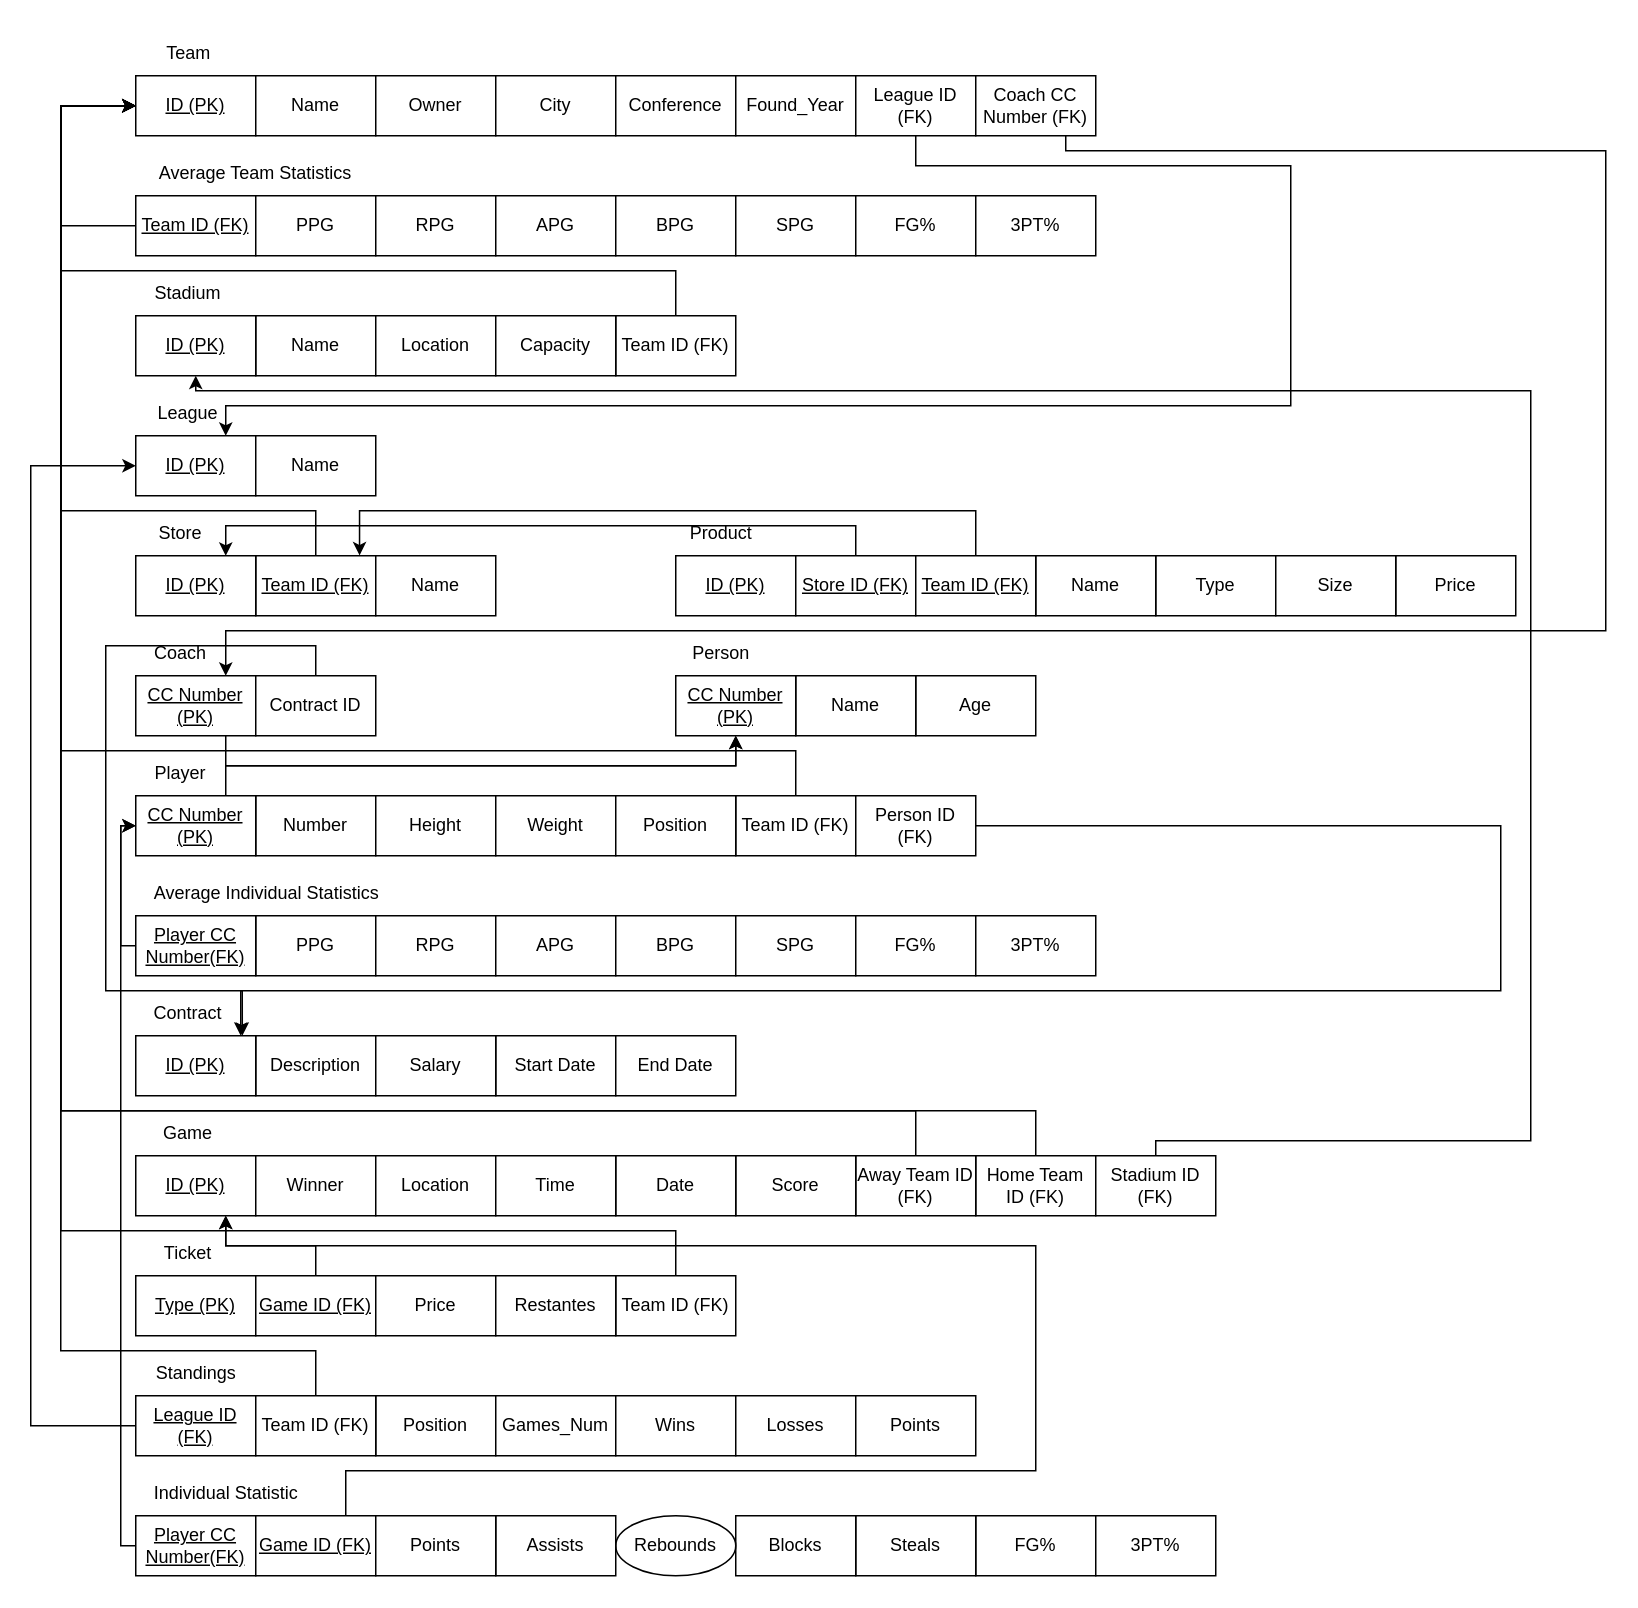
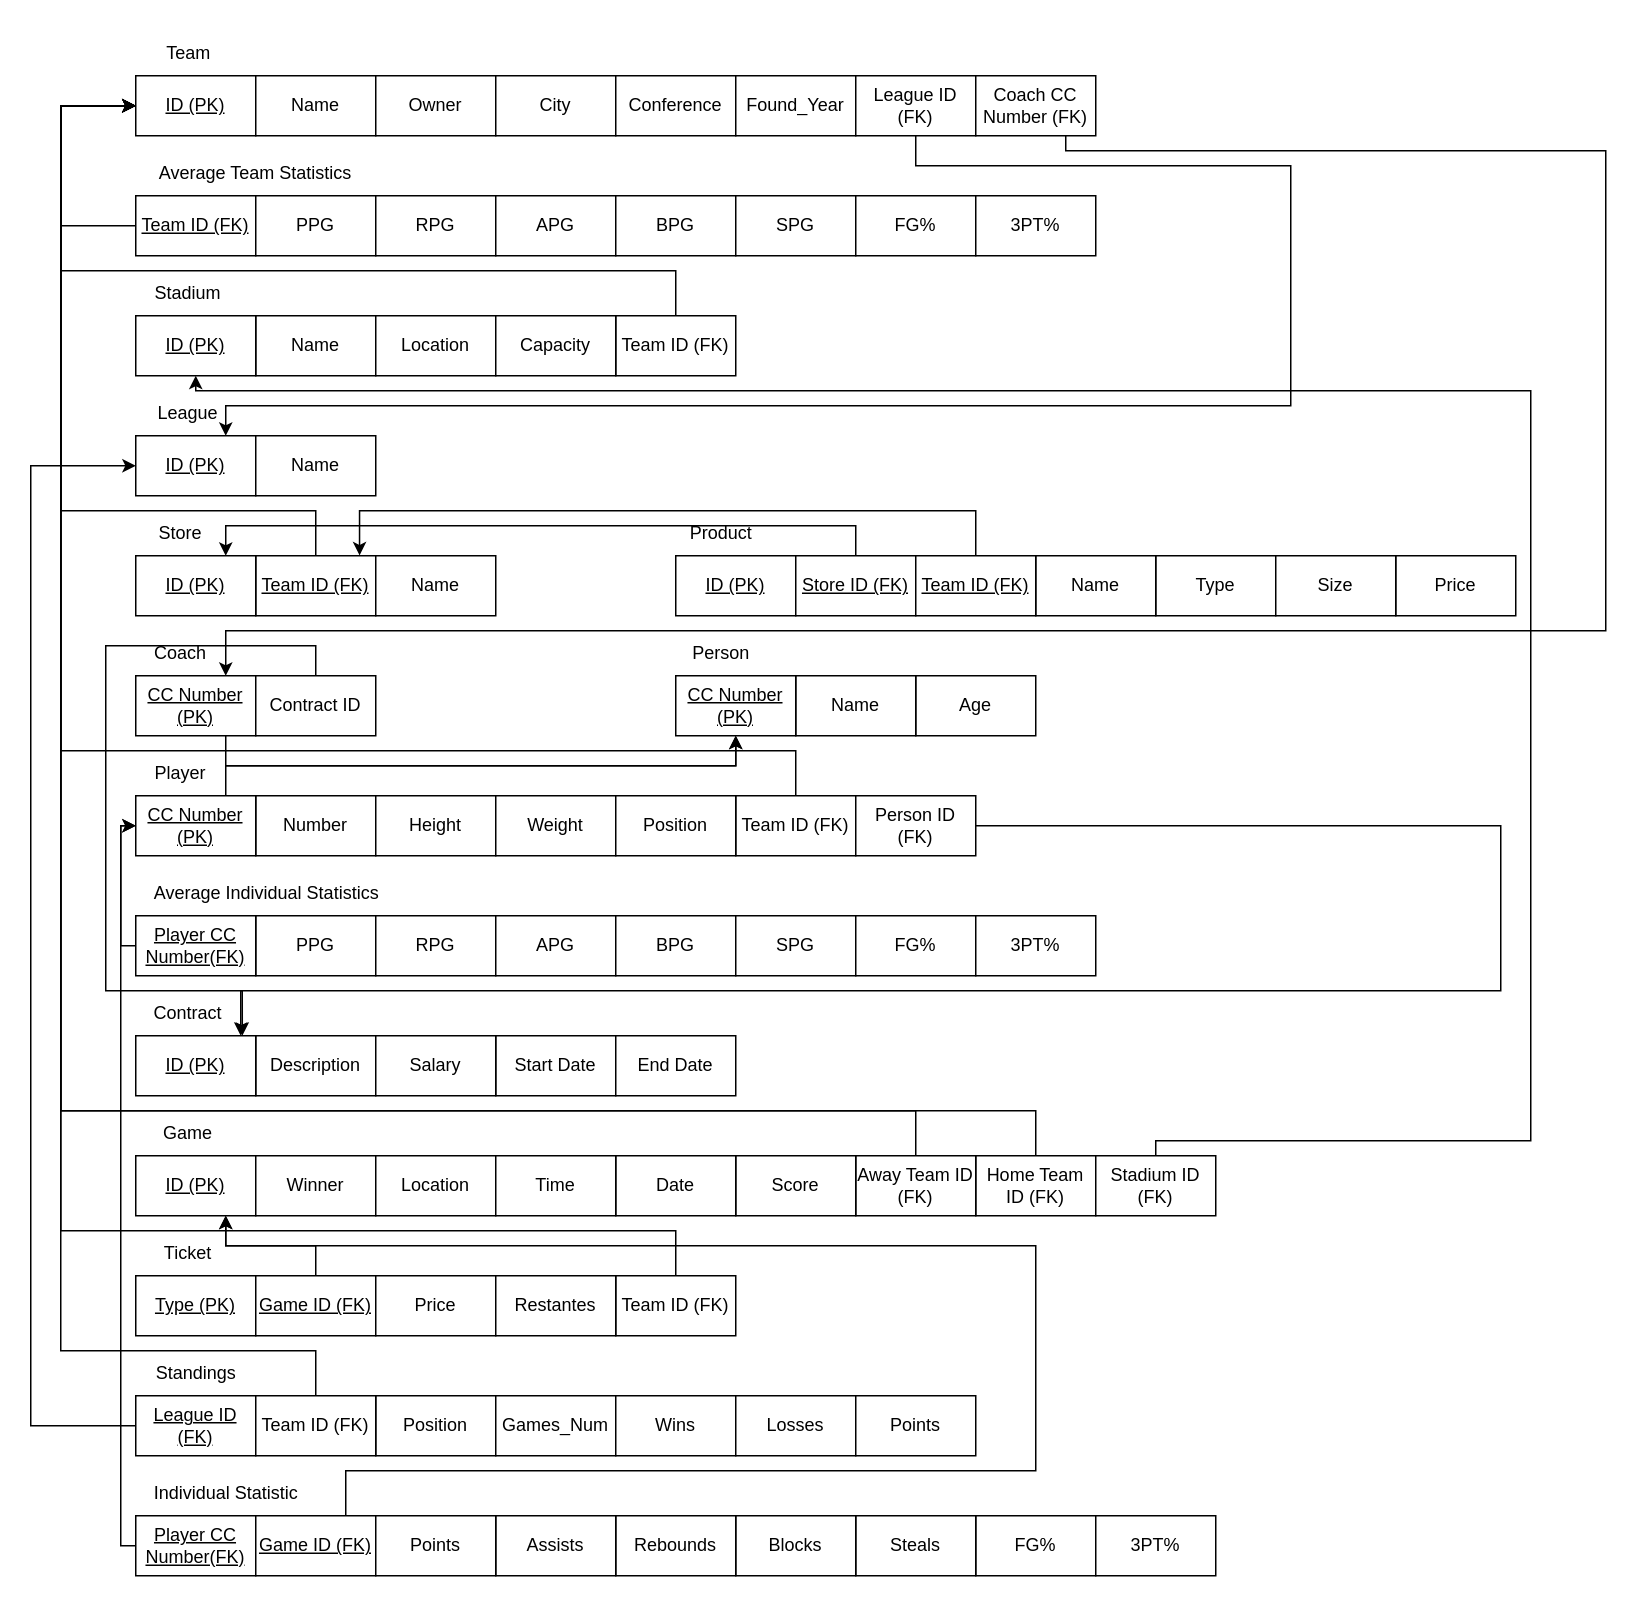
(676, 1546) -> (676, 1546)
